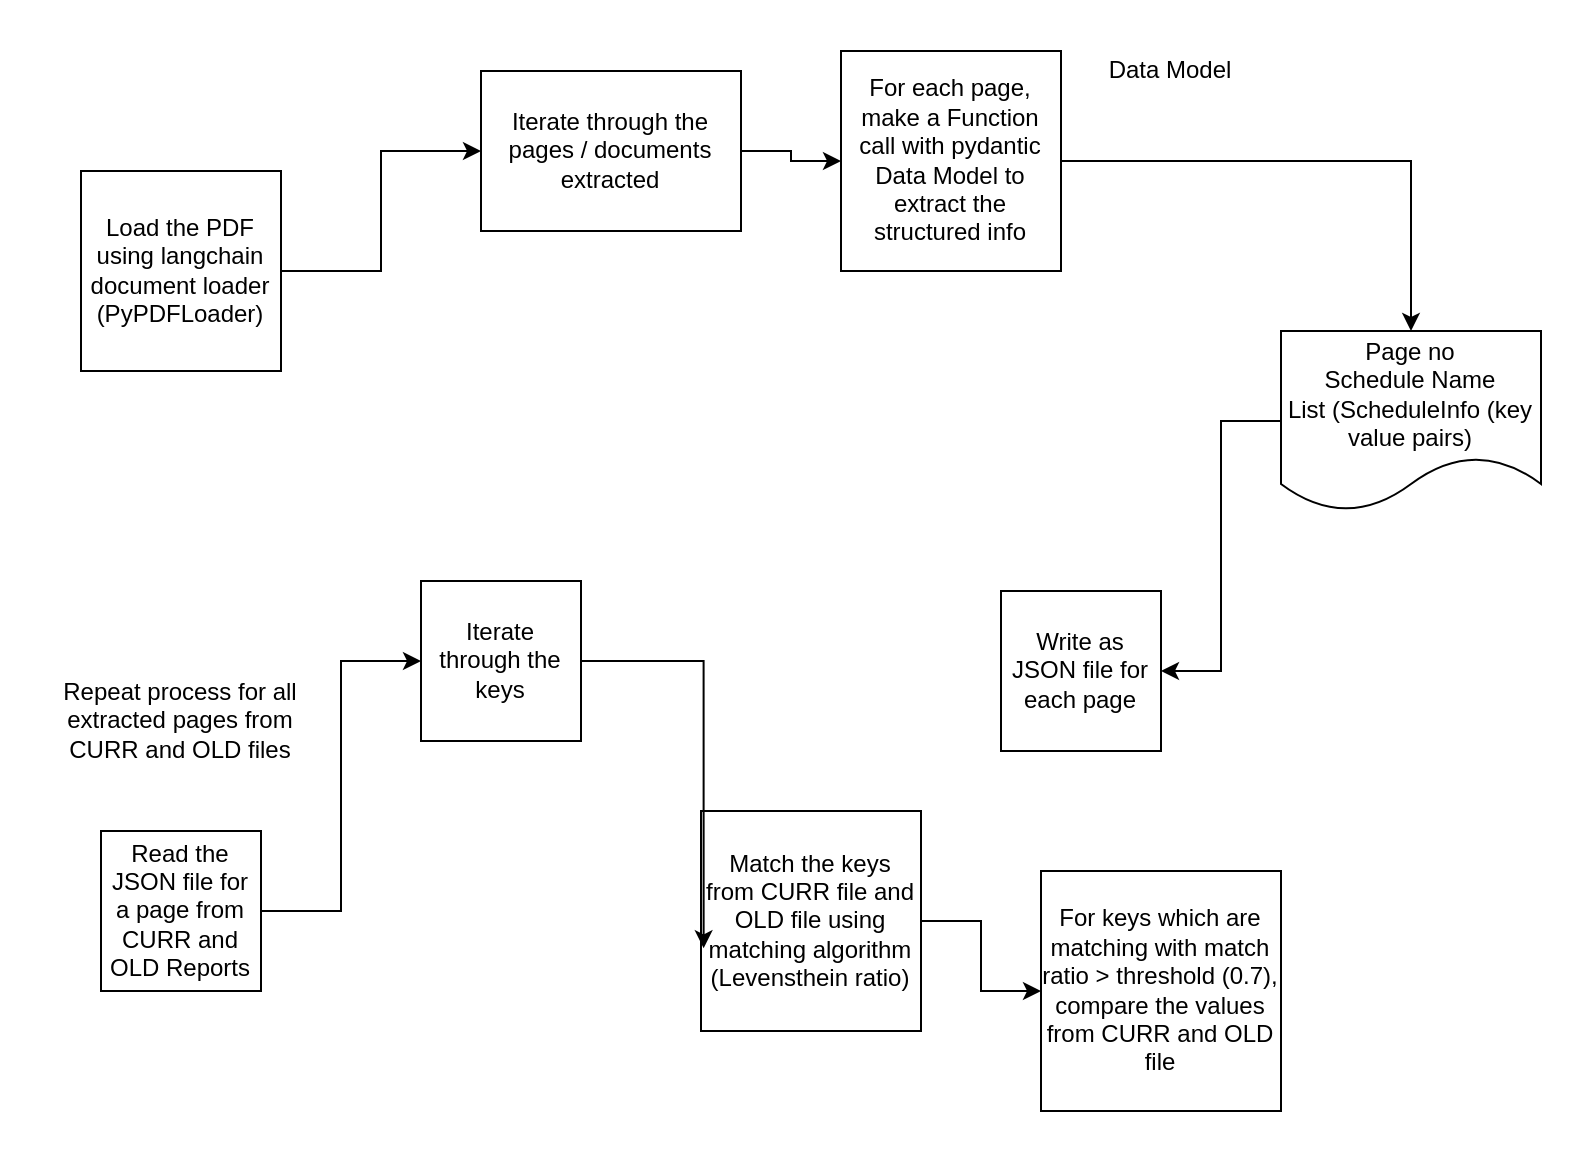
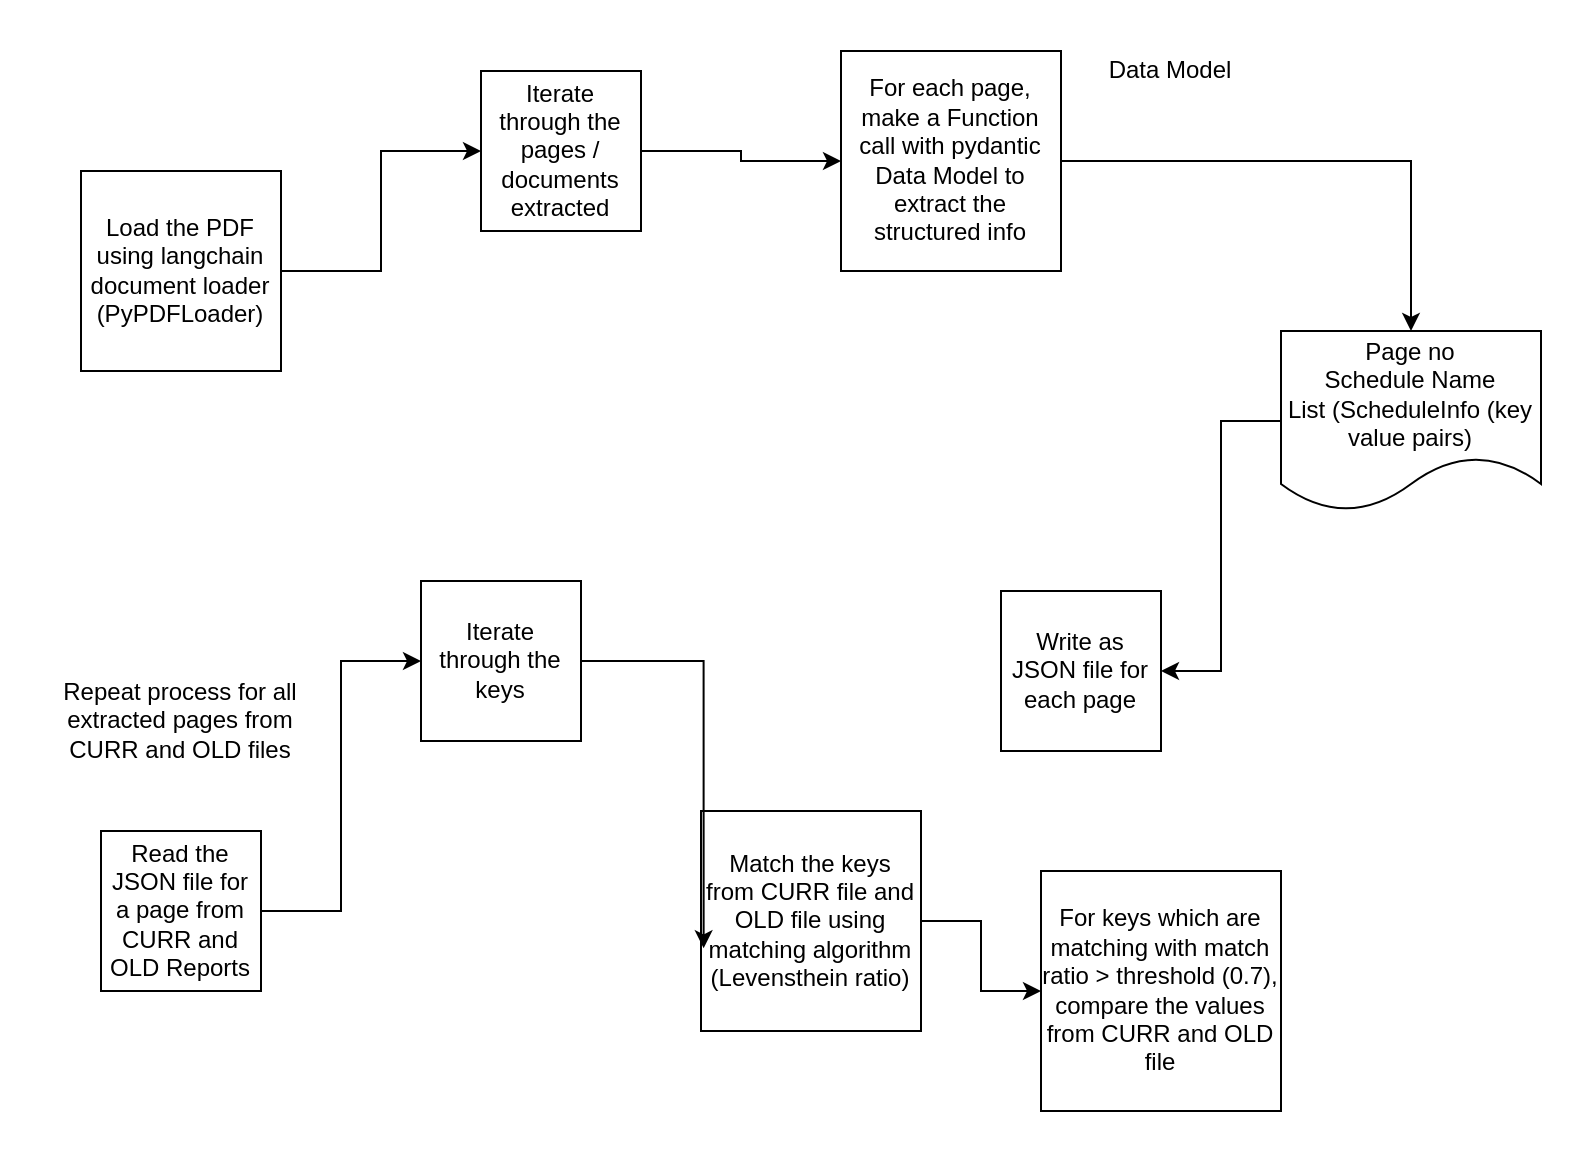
(611, 151) -> (561, 151)
